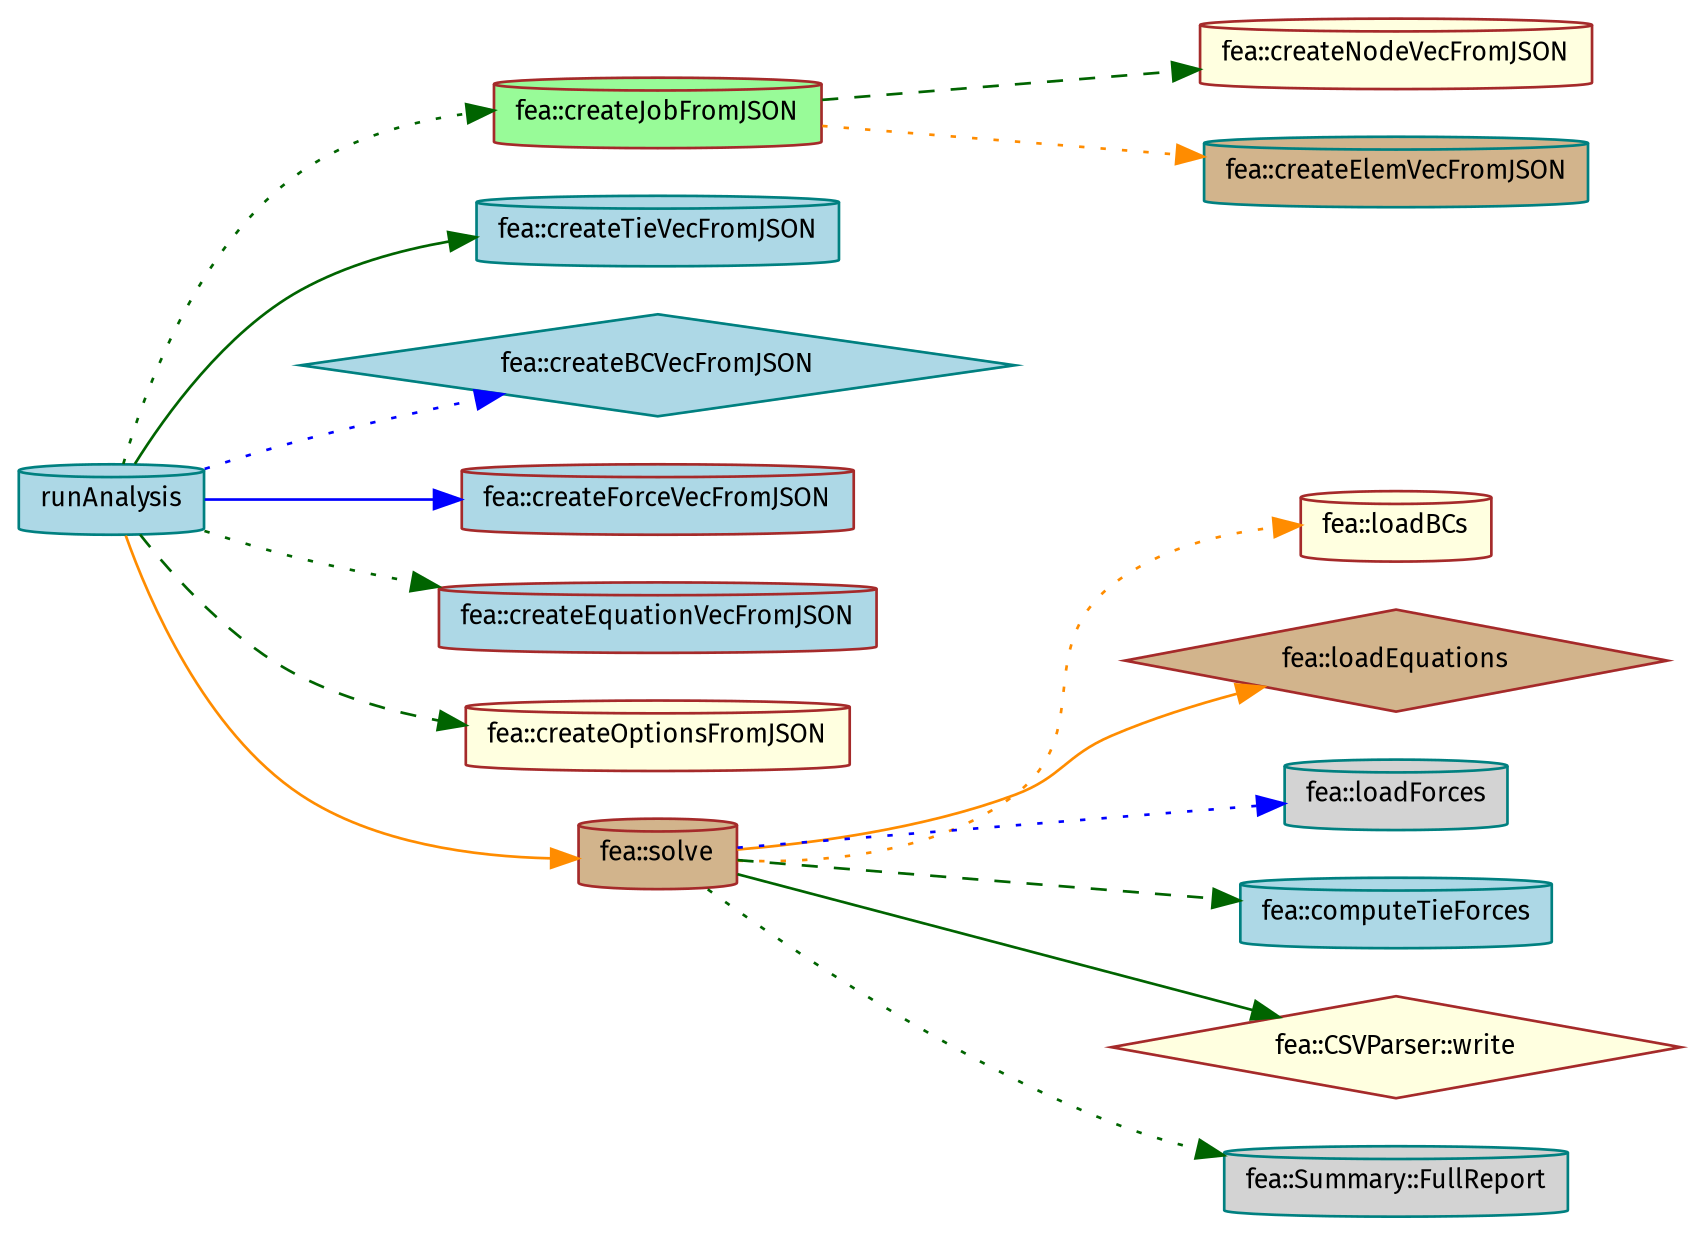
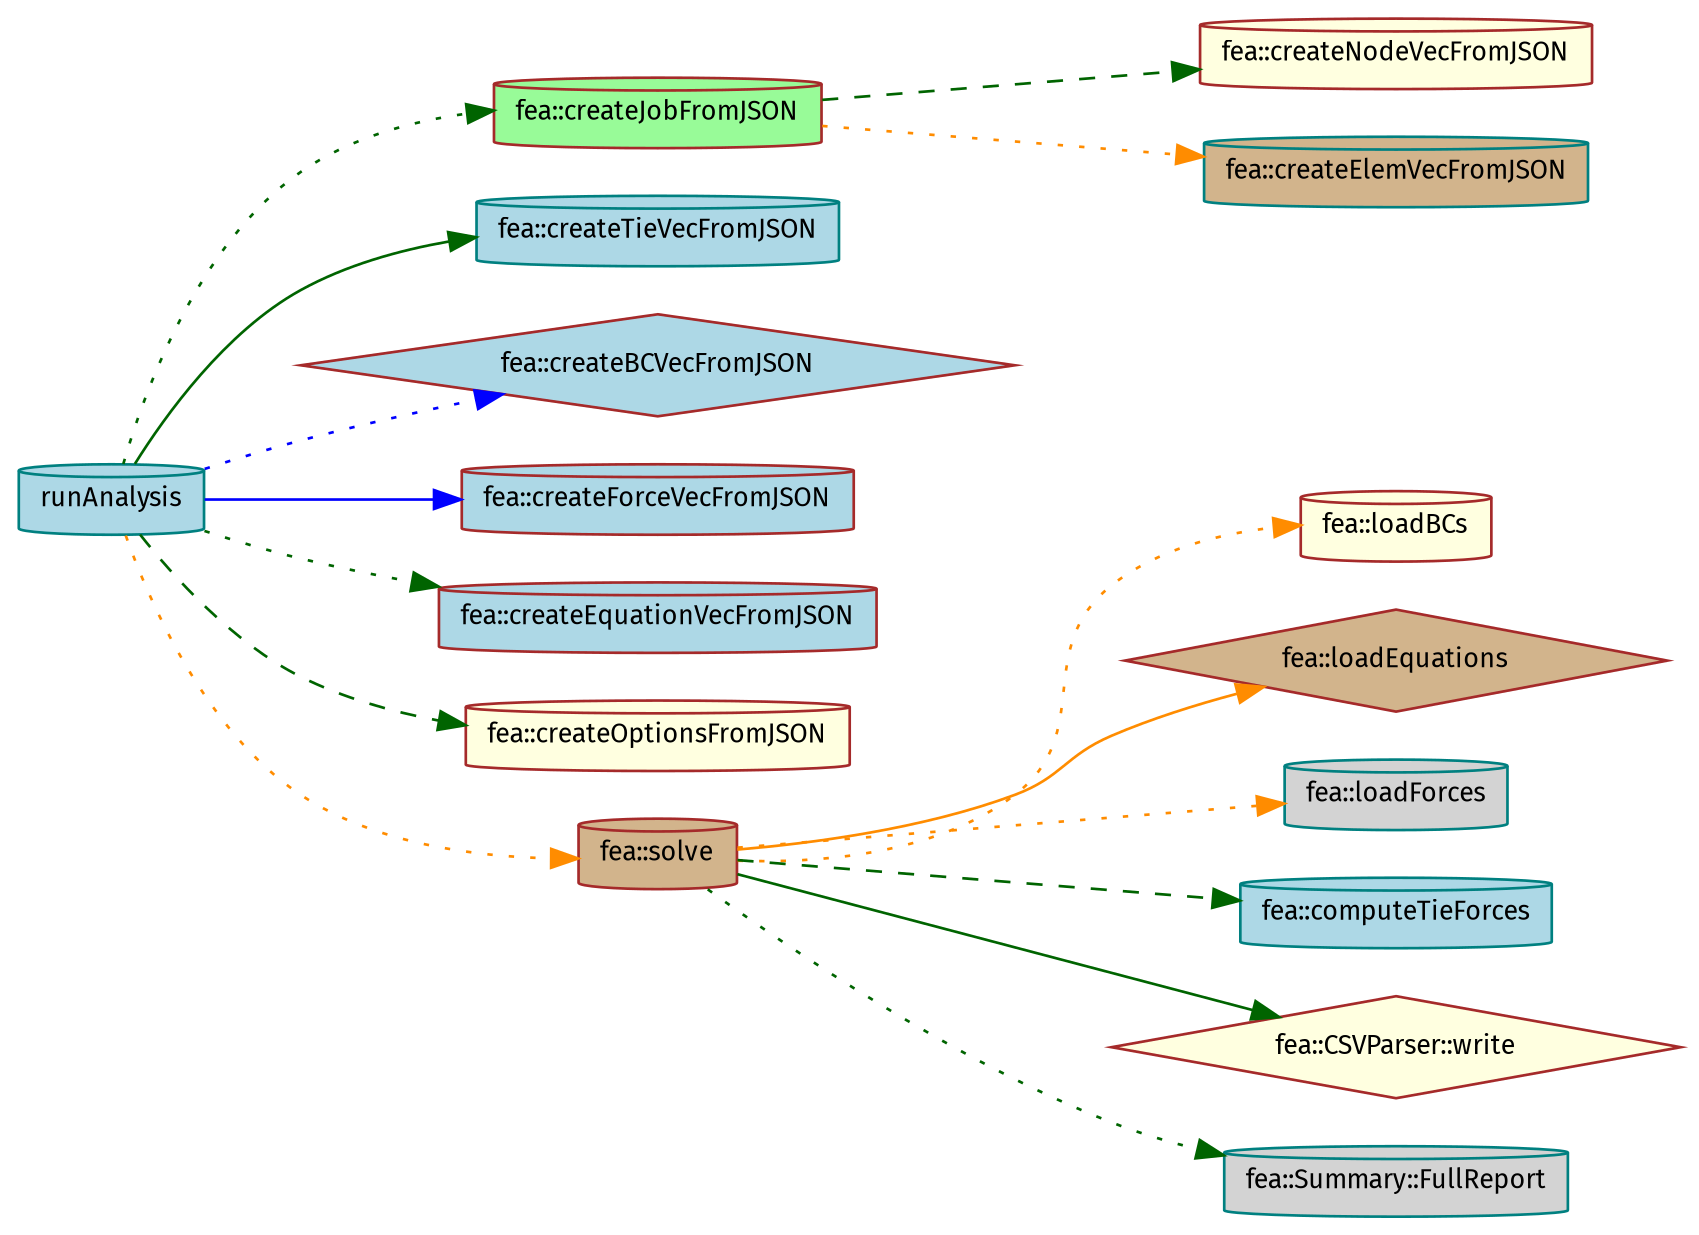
(658, 365) -> (658, 365)
(278, 777) -> (278, 777)
(997, 827) -> (997, 827)
